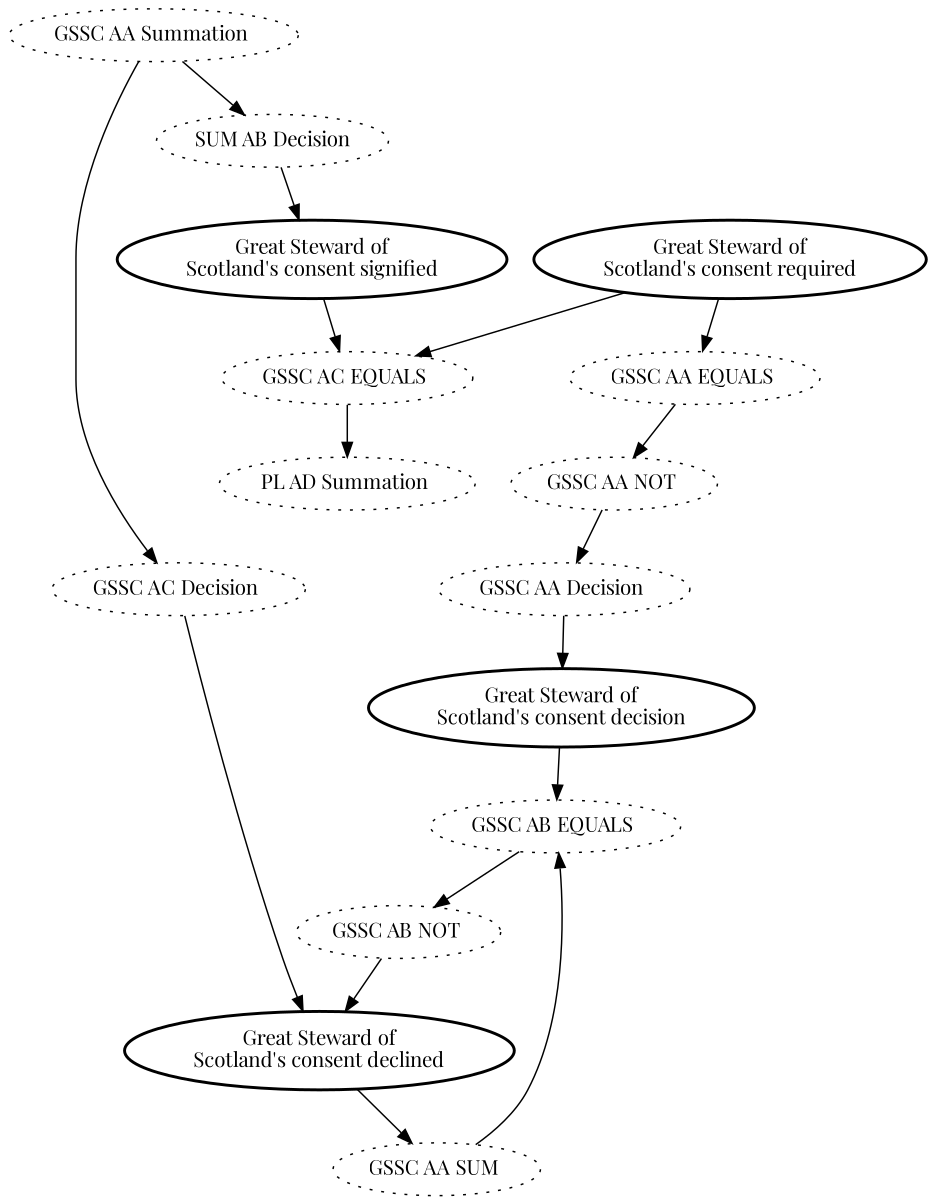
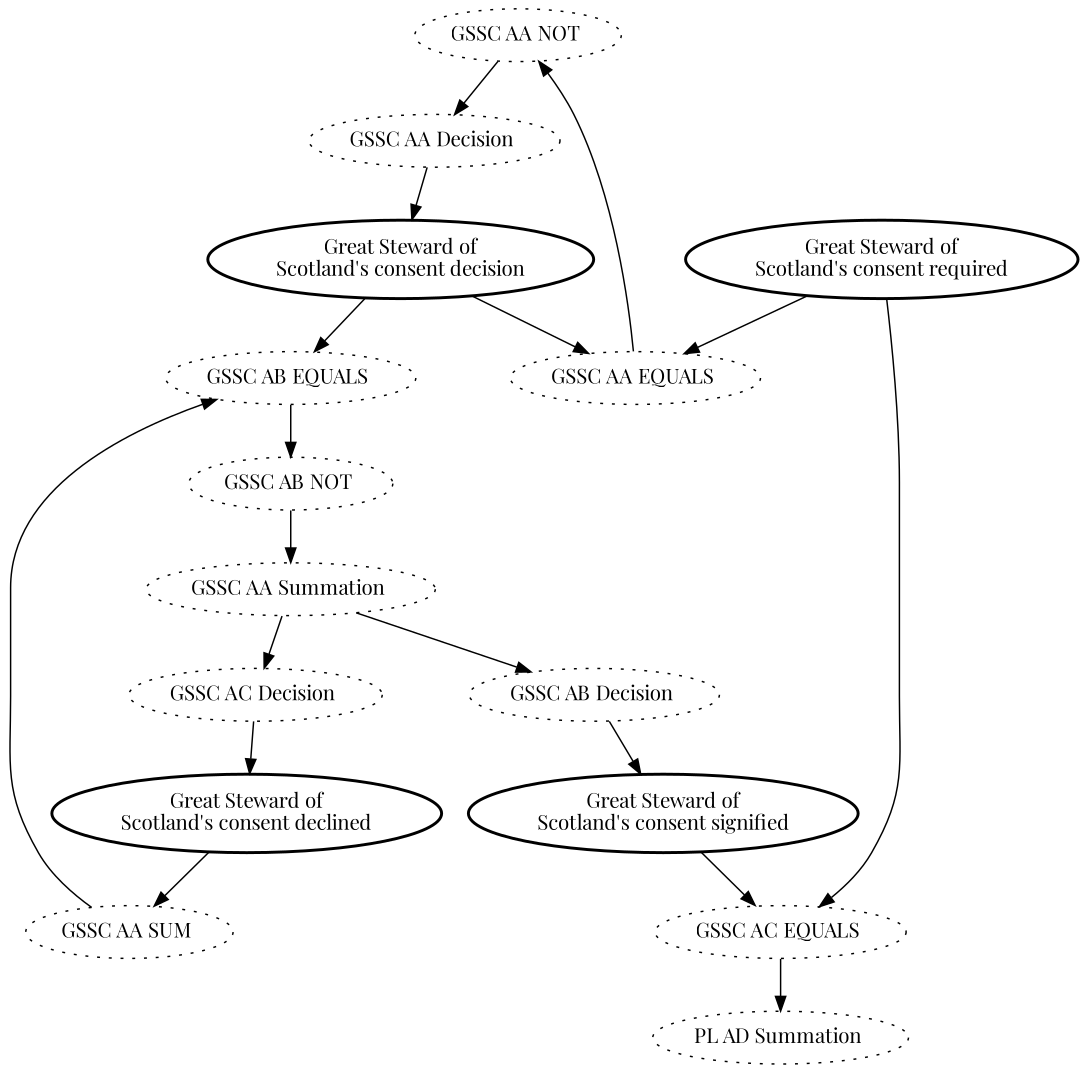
(272, 141) -> (594, 695)
none -> (524, 322)
(368, 979) -> (291, 529)
